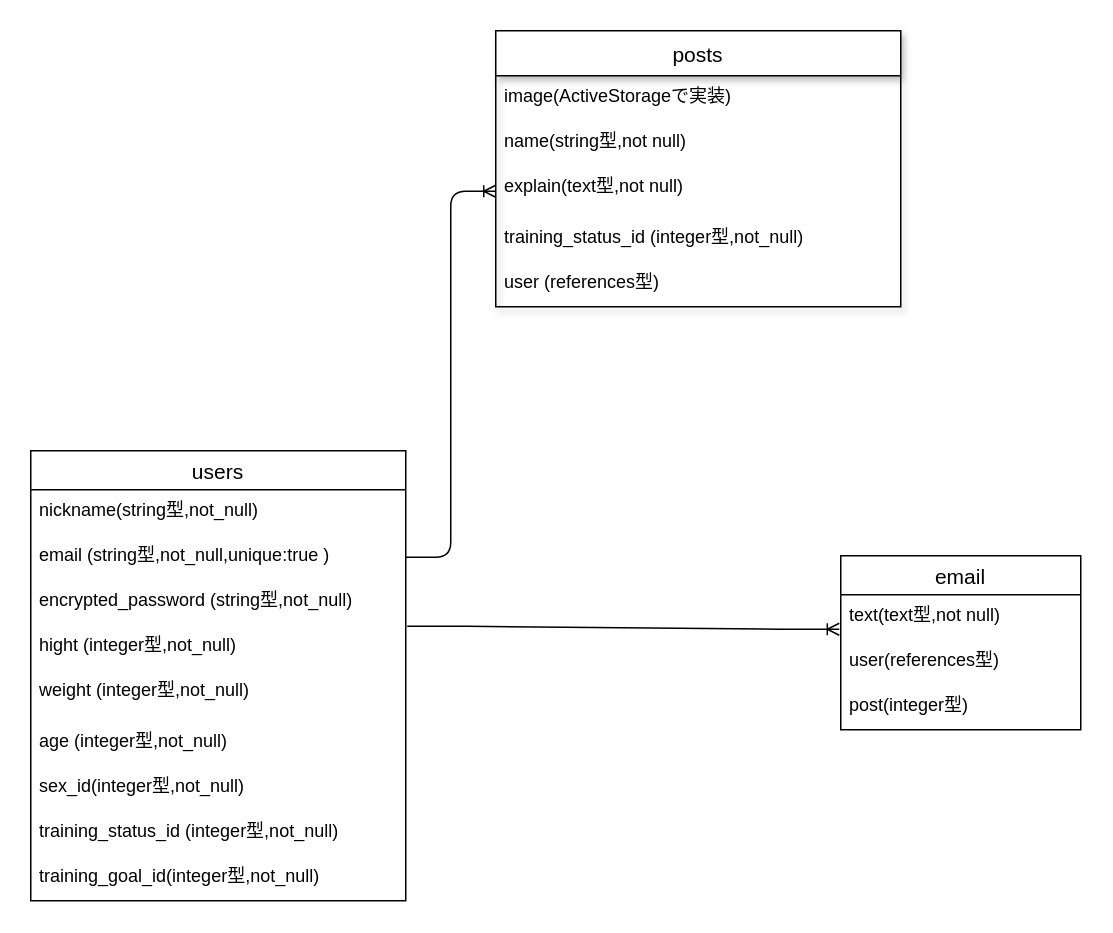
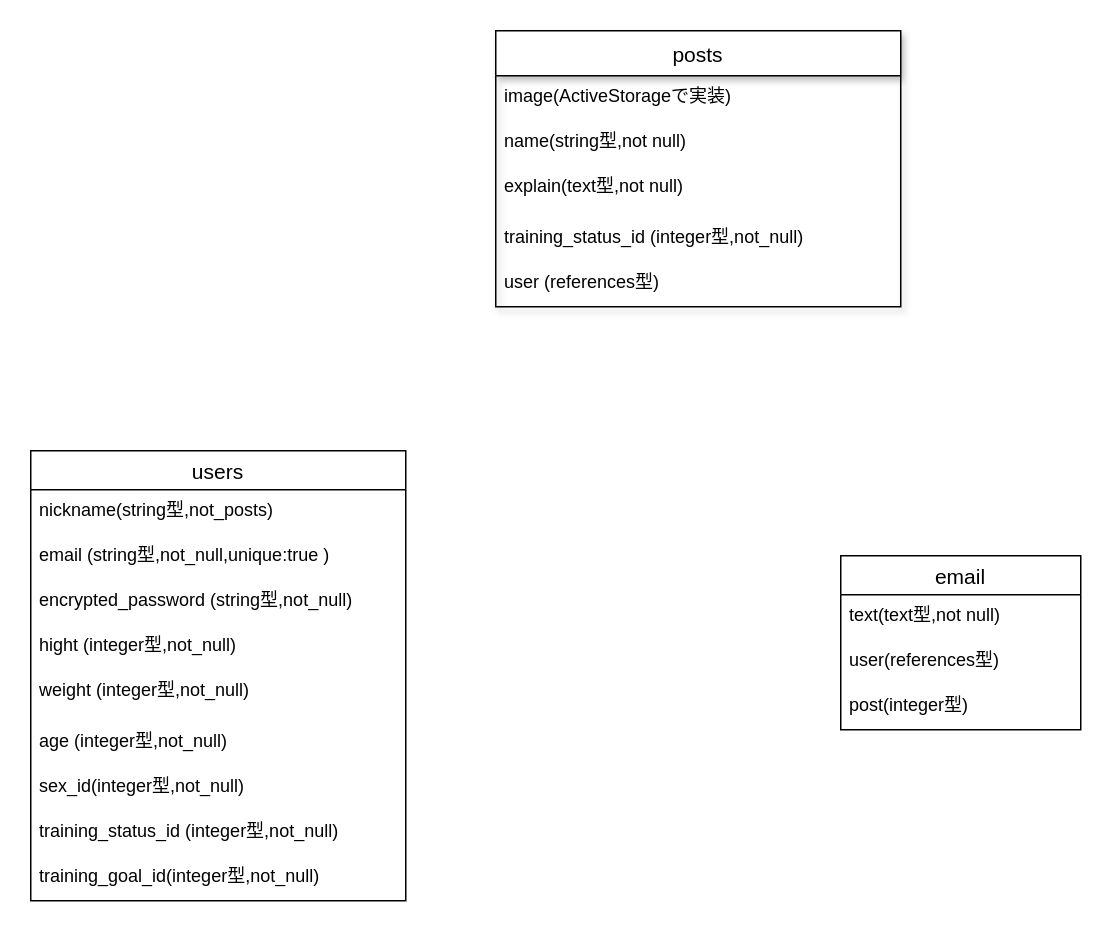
(451, 375) -> none
(162, 510) -> (172, 510)
(622, 628) -> none
